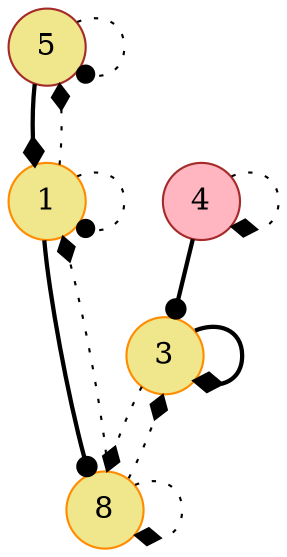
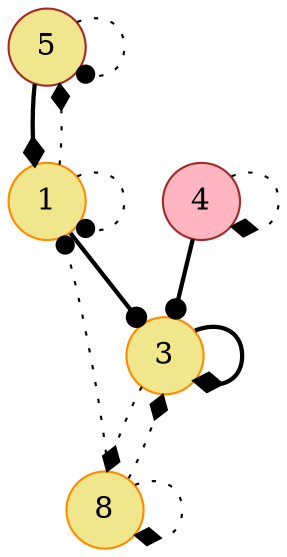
(61, 350) -> (101, 272)
(92, 366) -> (92, 366)
